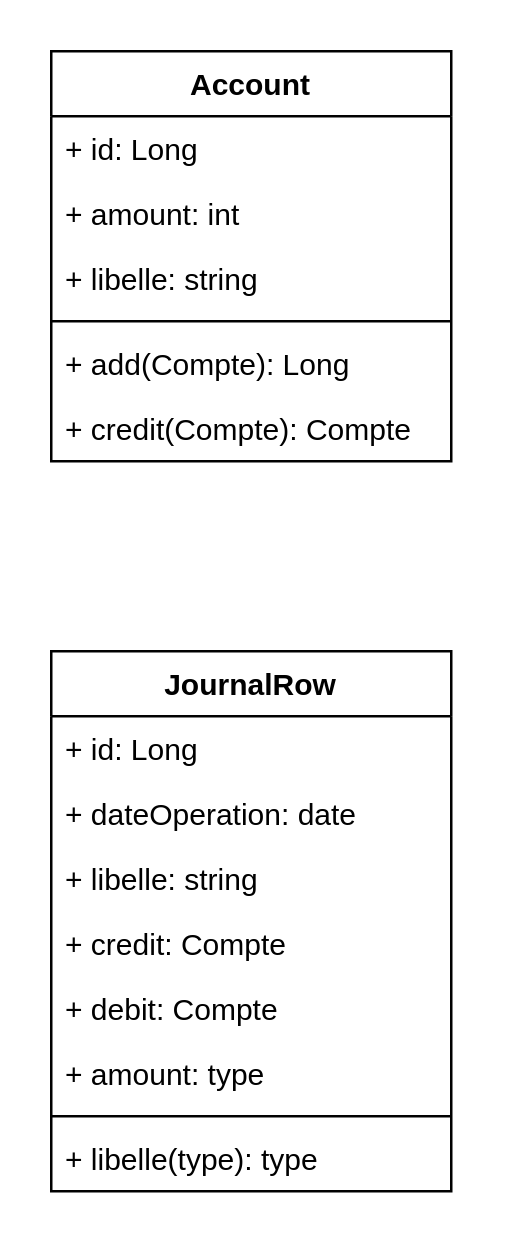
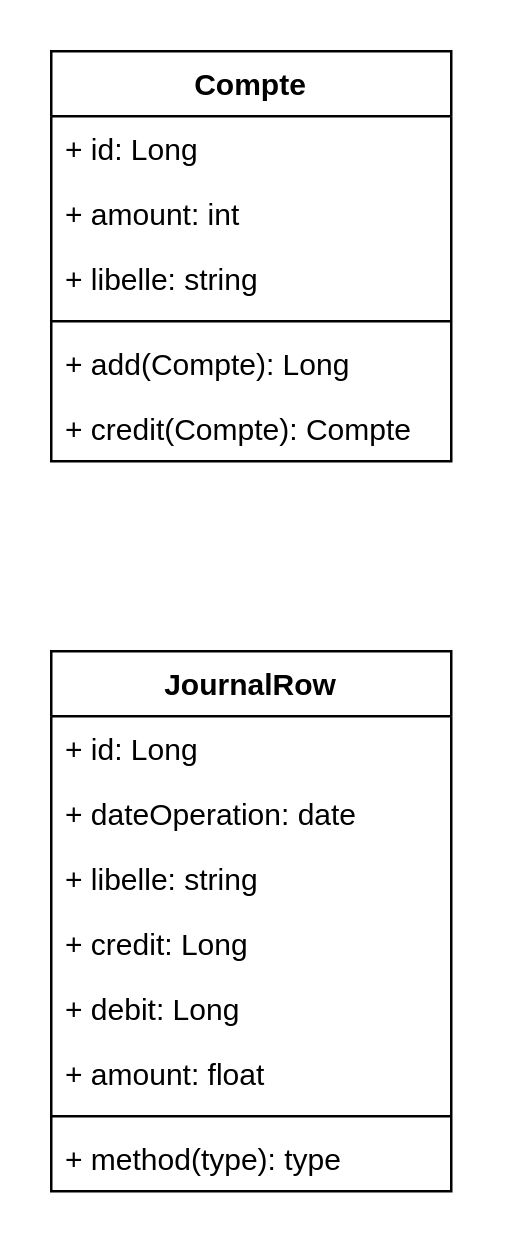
(250, 85) -> (250, 85)
(184, 945) -> (167, 945)
(175, 1010) -> (159, 1010)
(171, 1075) -> (175, 1075)
(214, 1160) -> (221, 1160)
